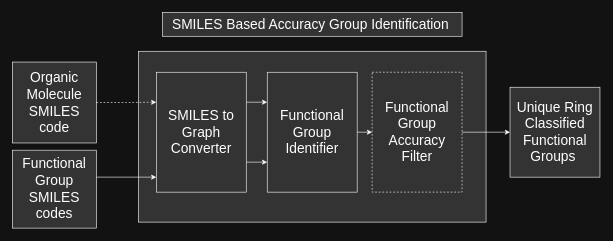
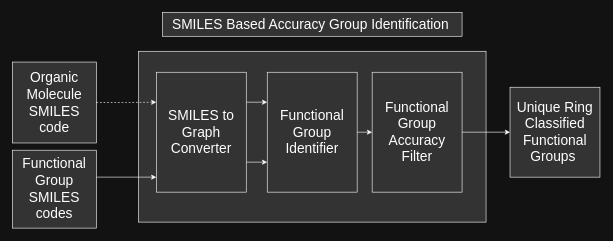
(417, 132) -> (417, 132)
